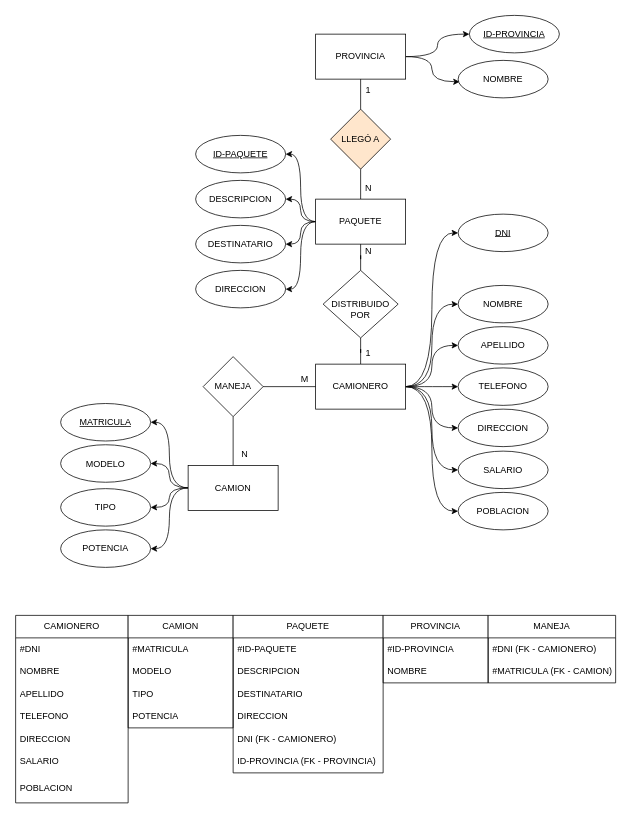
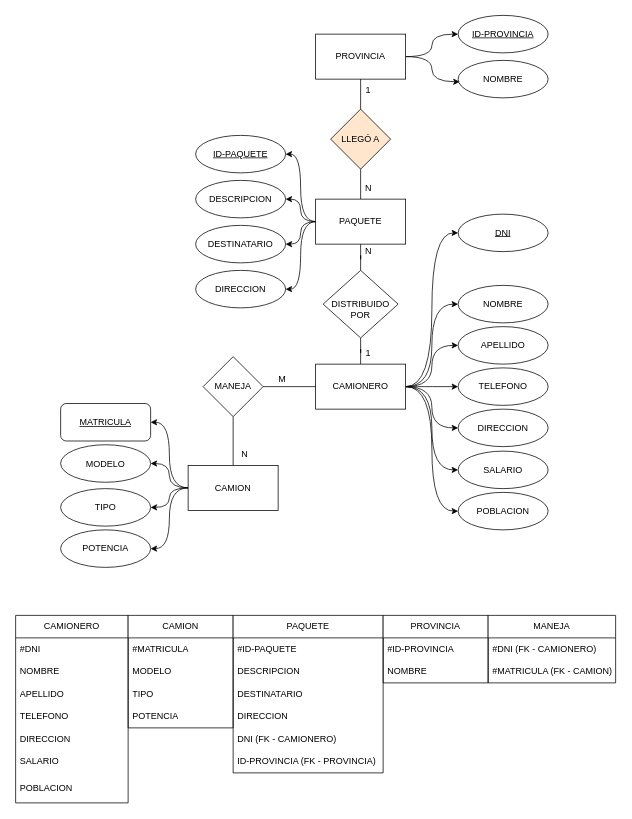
(514, 34) -> (503, 34)
(304, 379) -> (282, 379)
(105, 422) -> (105, 422)
